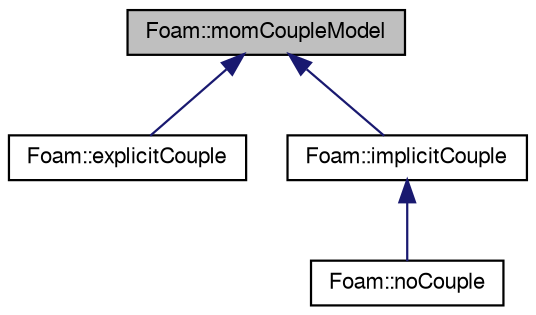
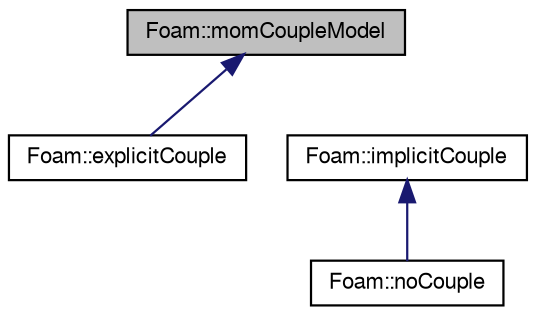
(345, 103) -> none
